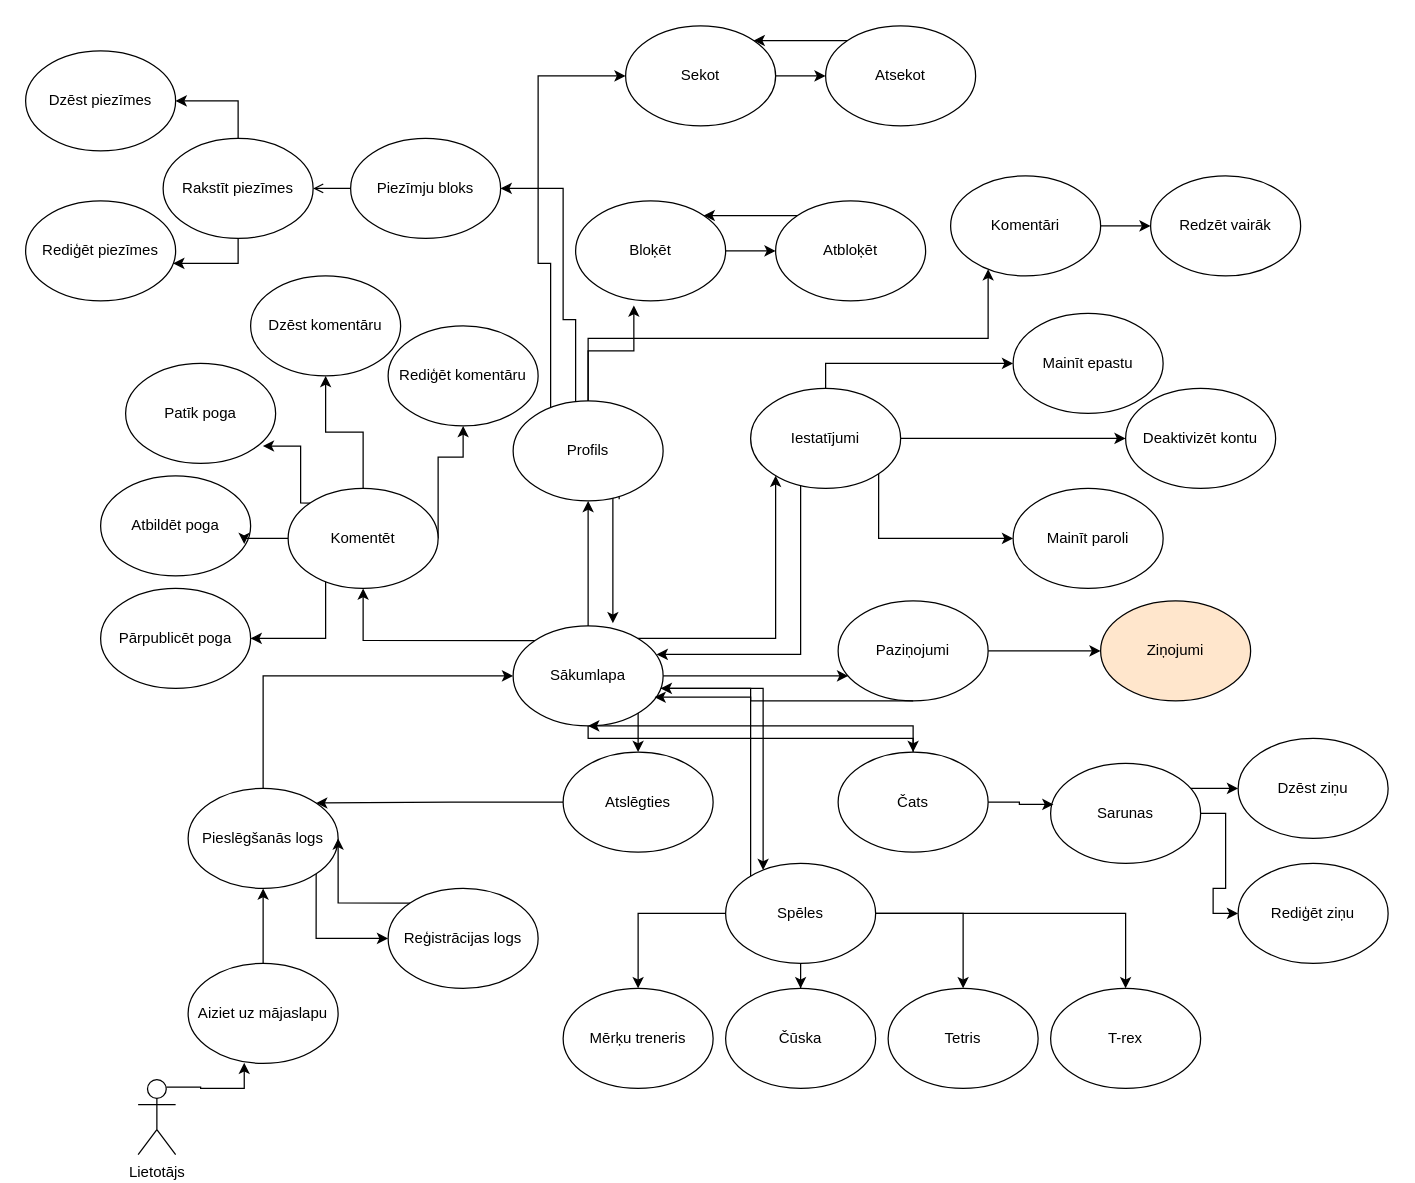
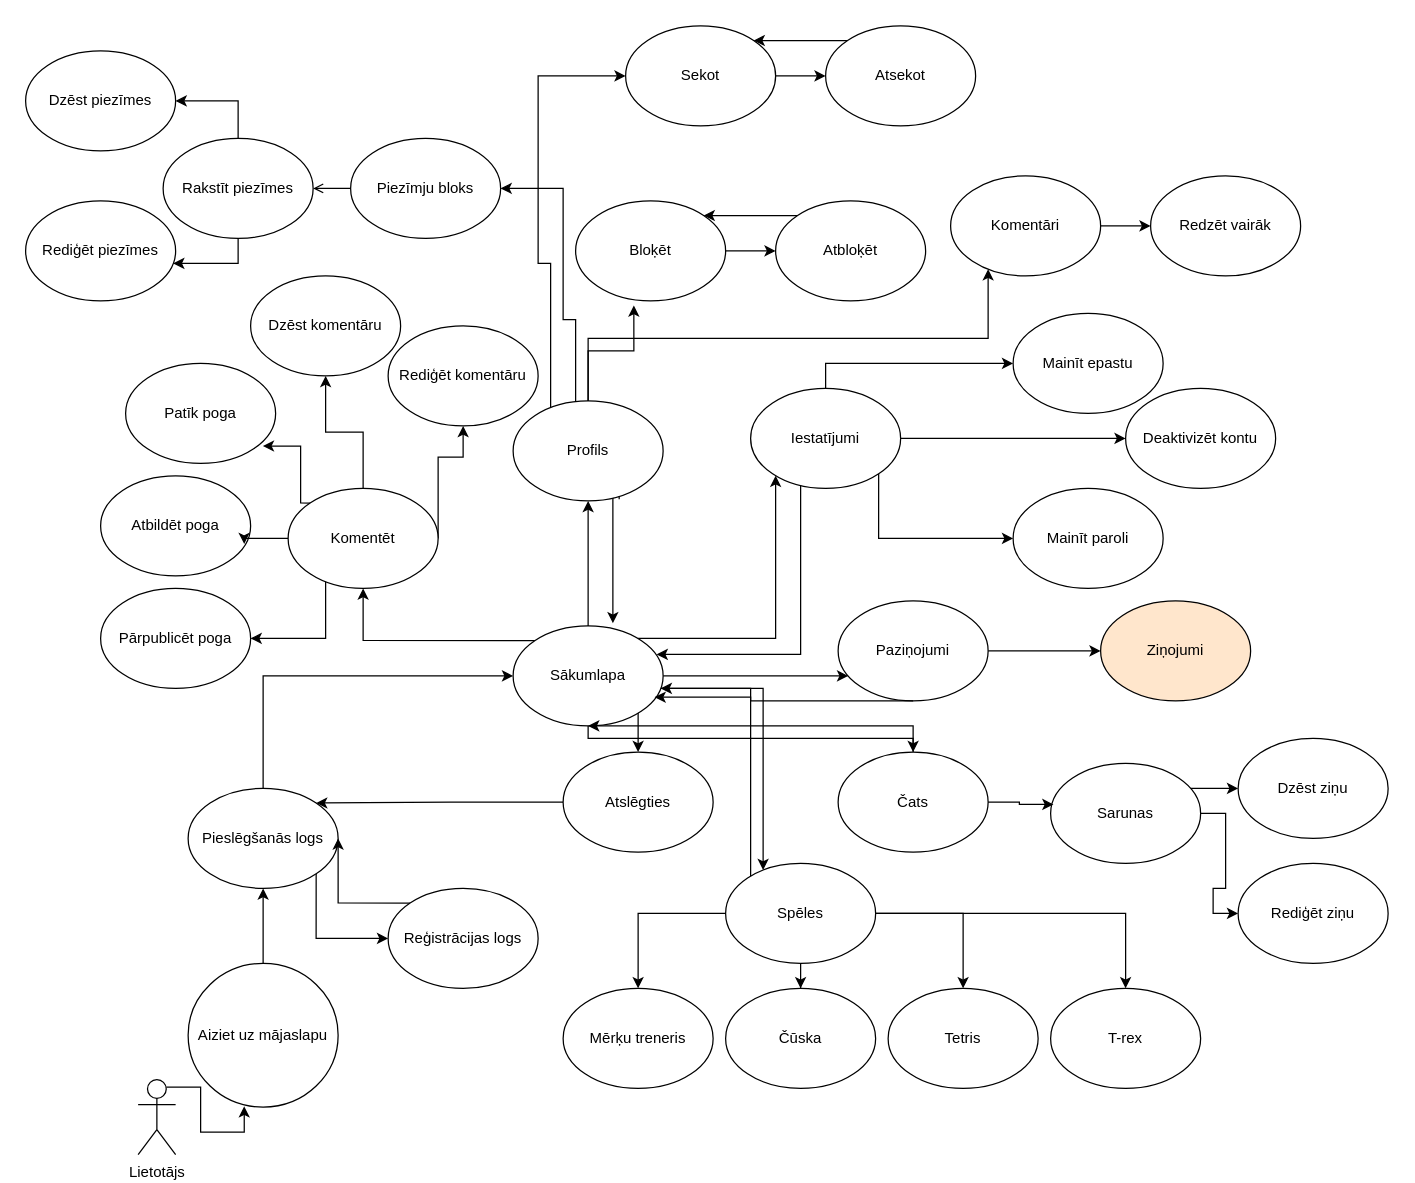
(263, 1013) -> (263, 1035)
